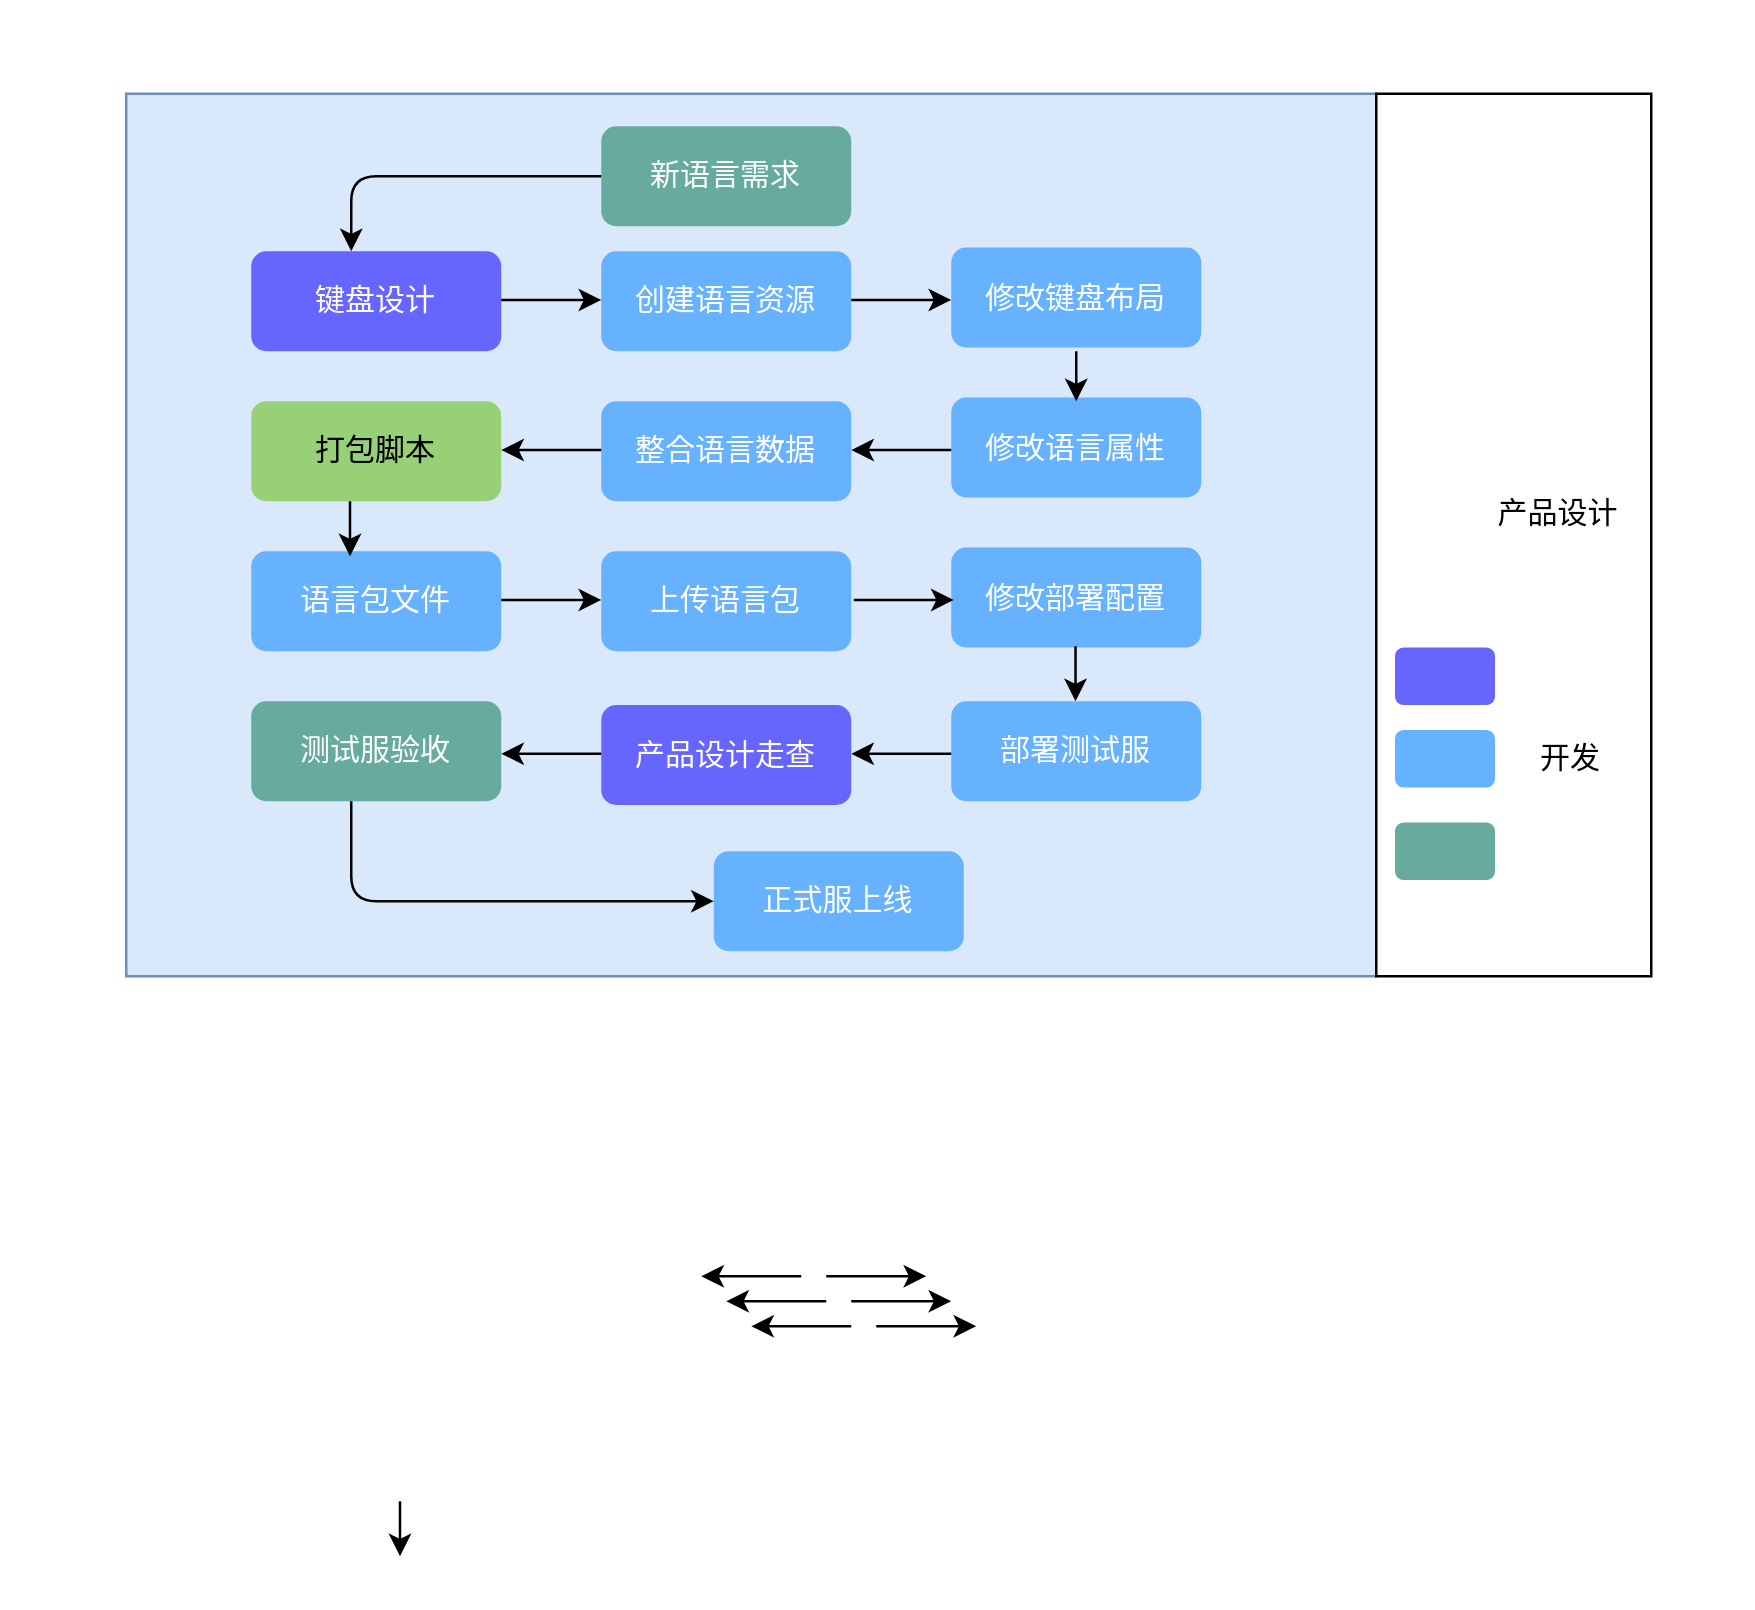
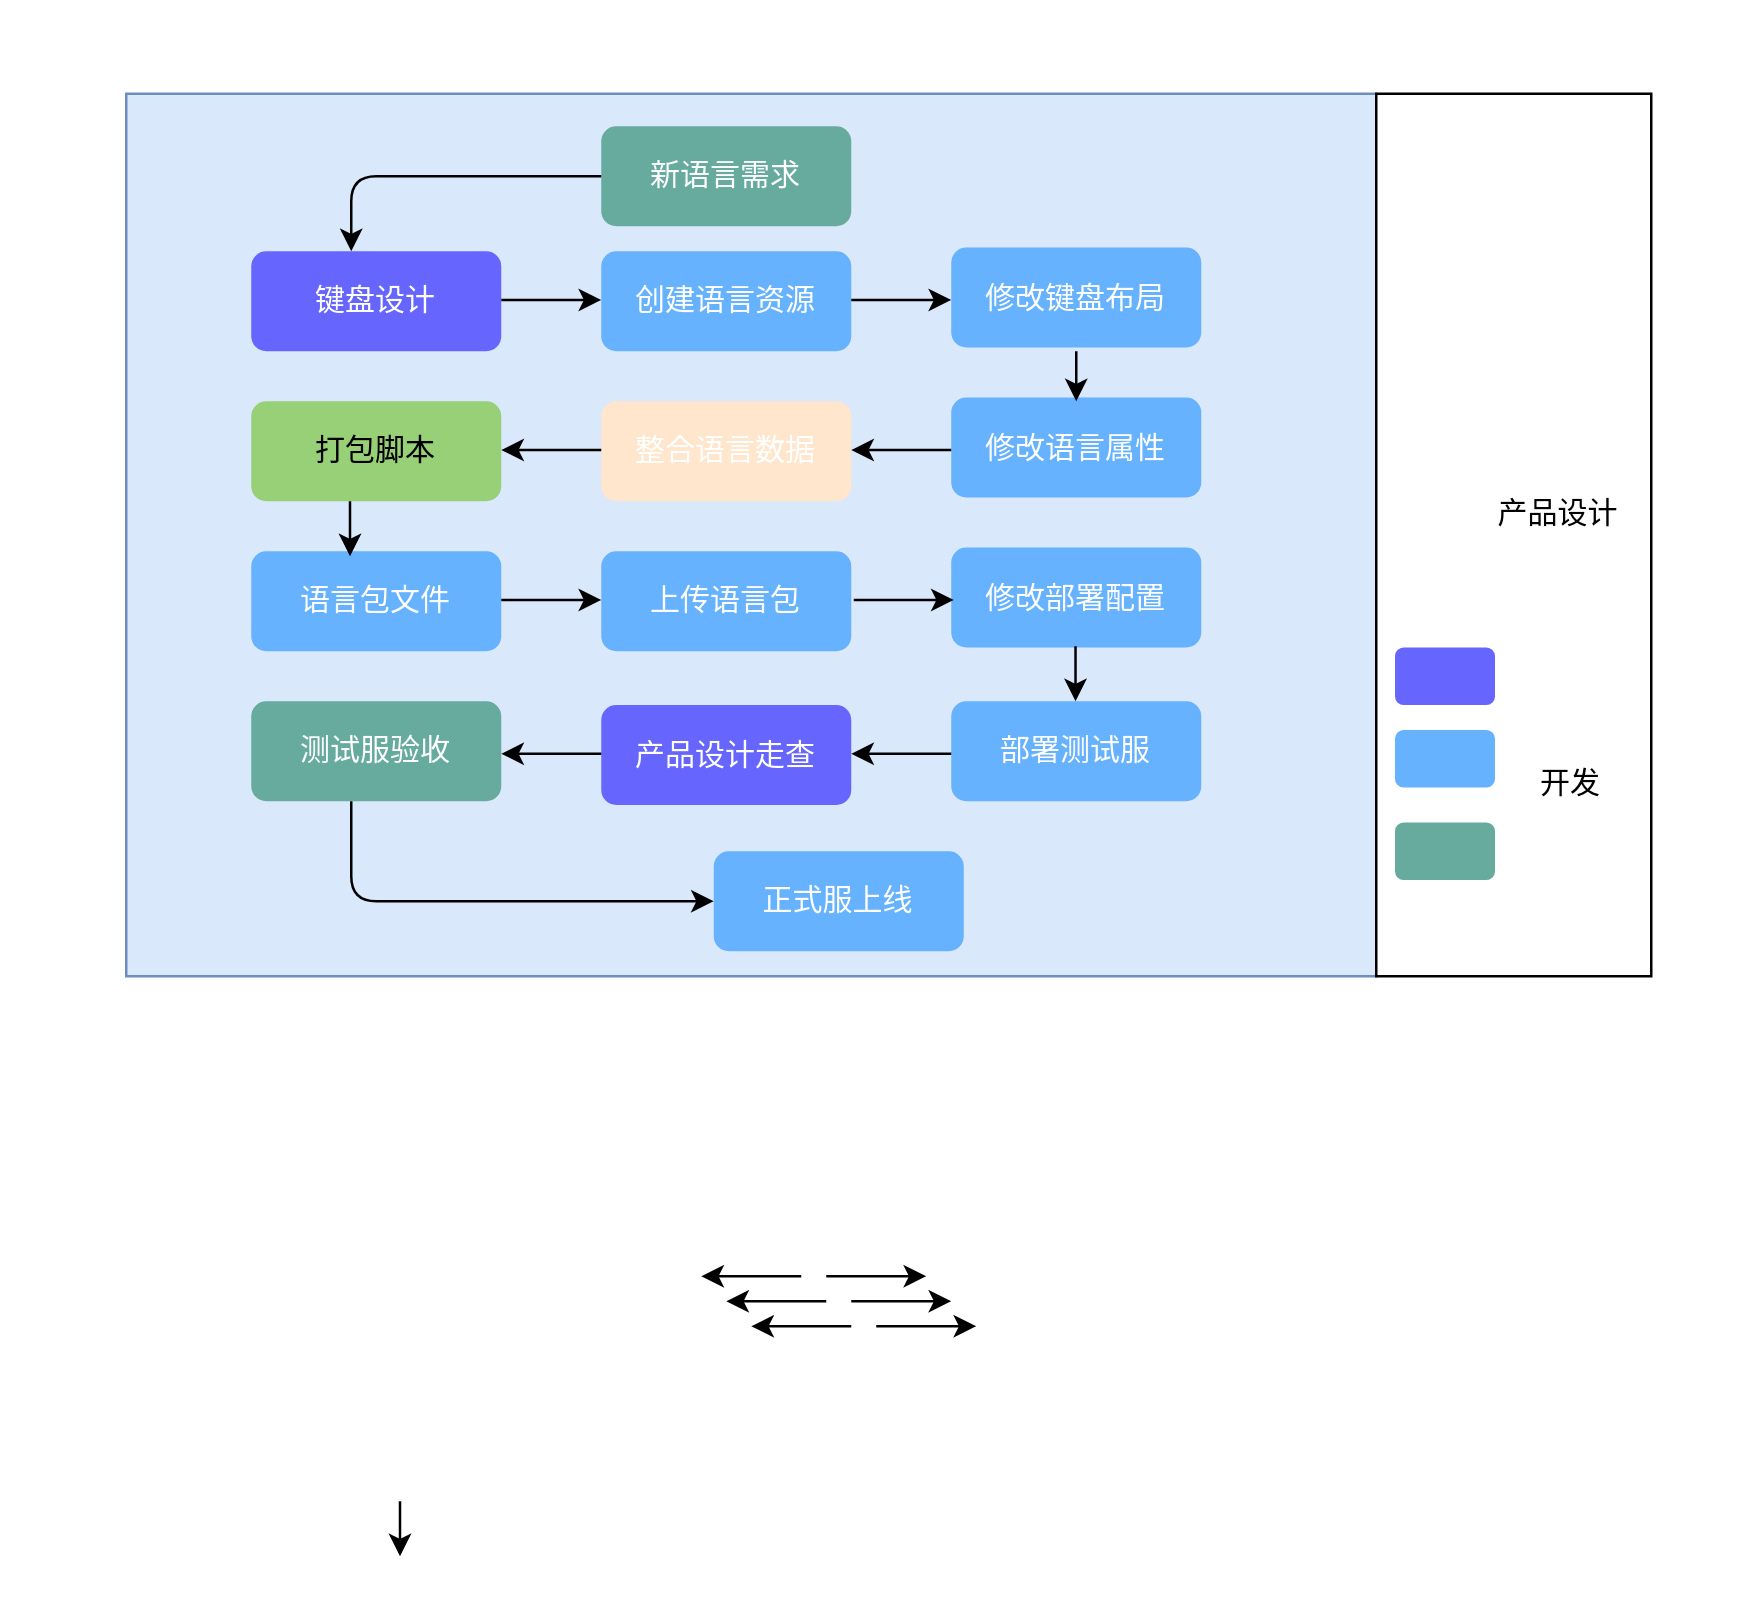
(726, 451) -> (726, 451)
(1570, 759) -> (1570, 784)
